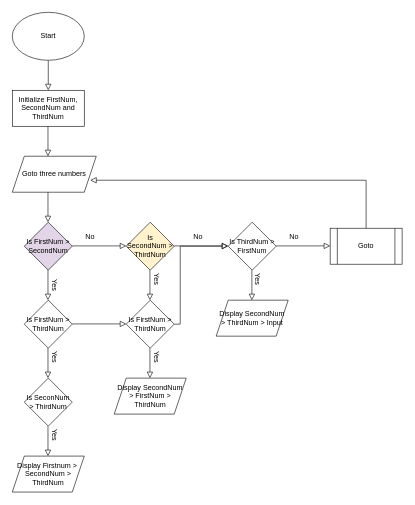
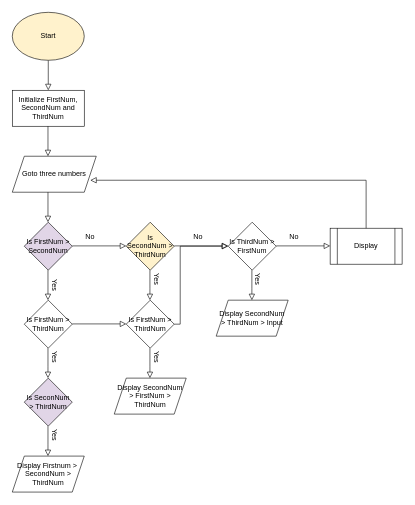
(48, 36) -> (48, 36)
(366, 246) -> (366, 246)
(48, 402) -> (48, 402)
